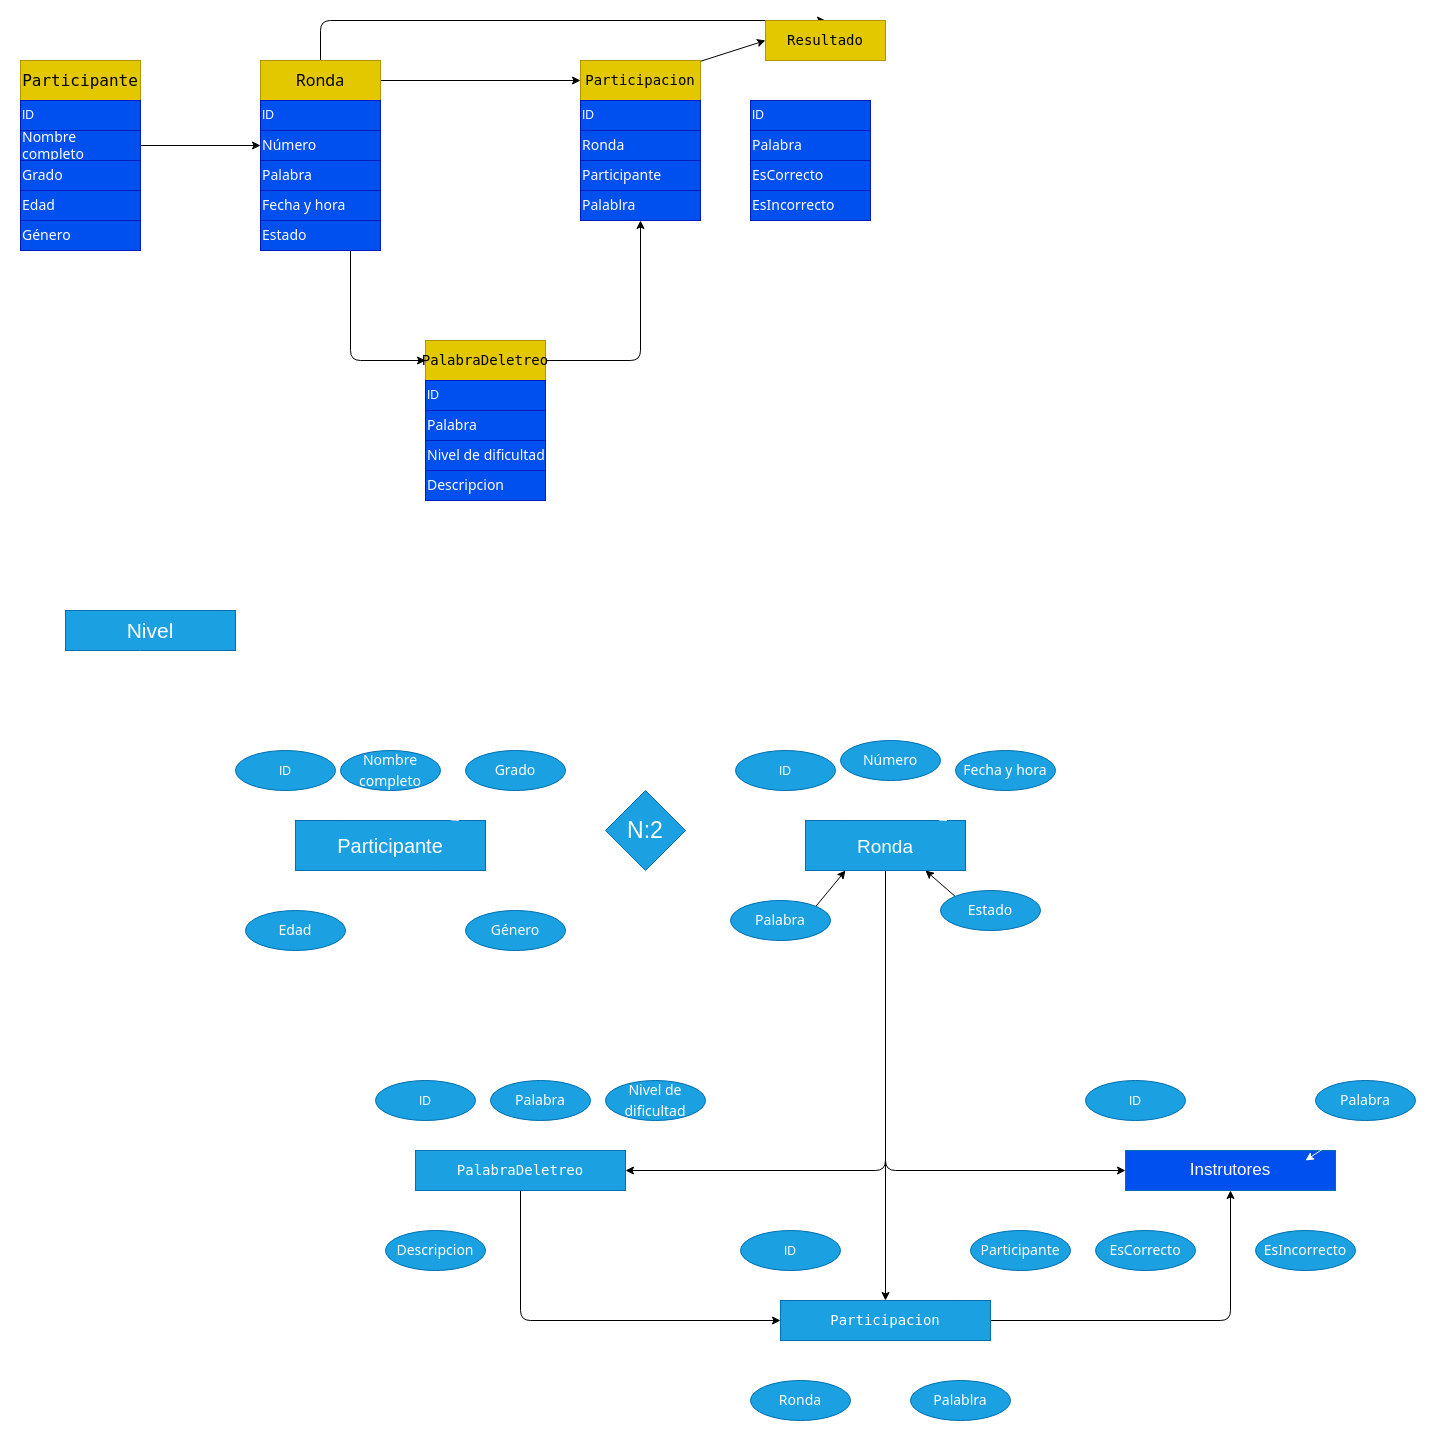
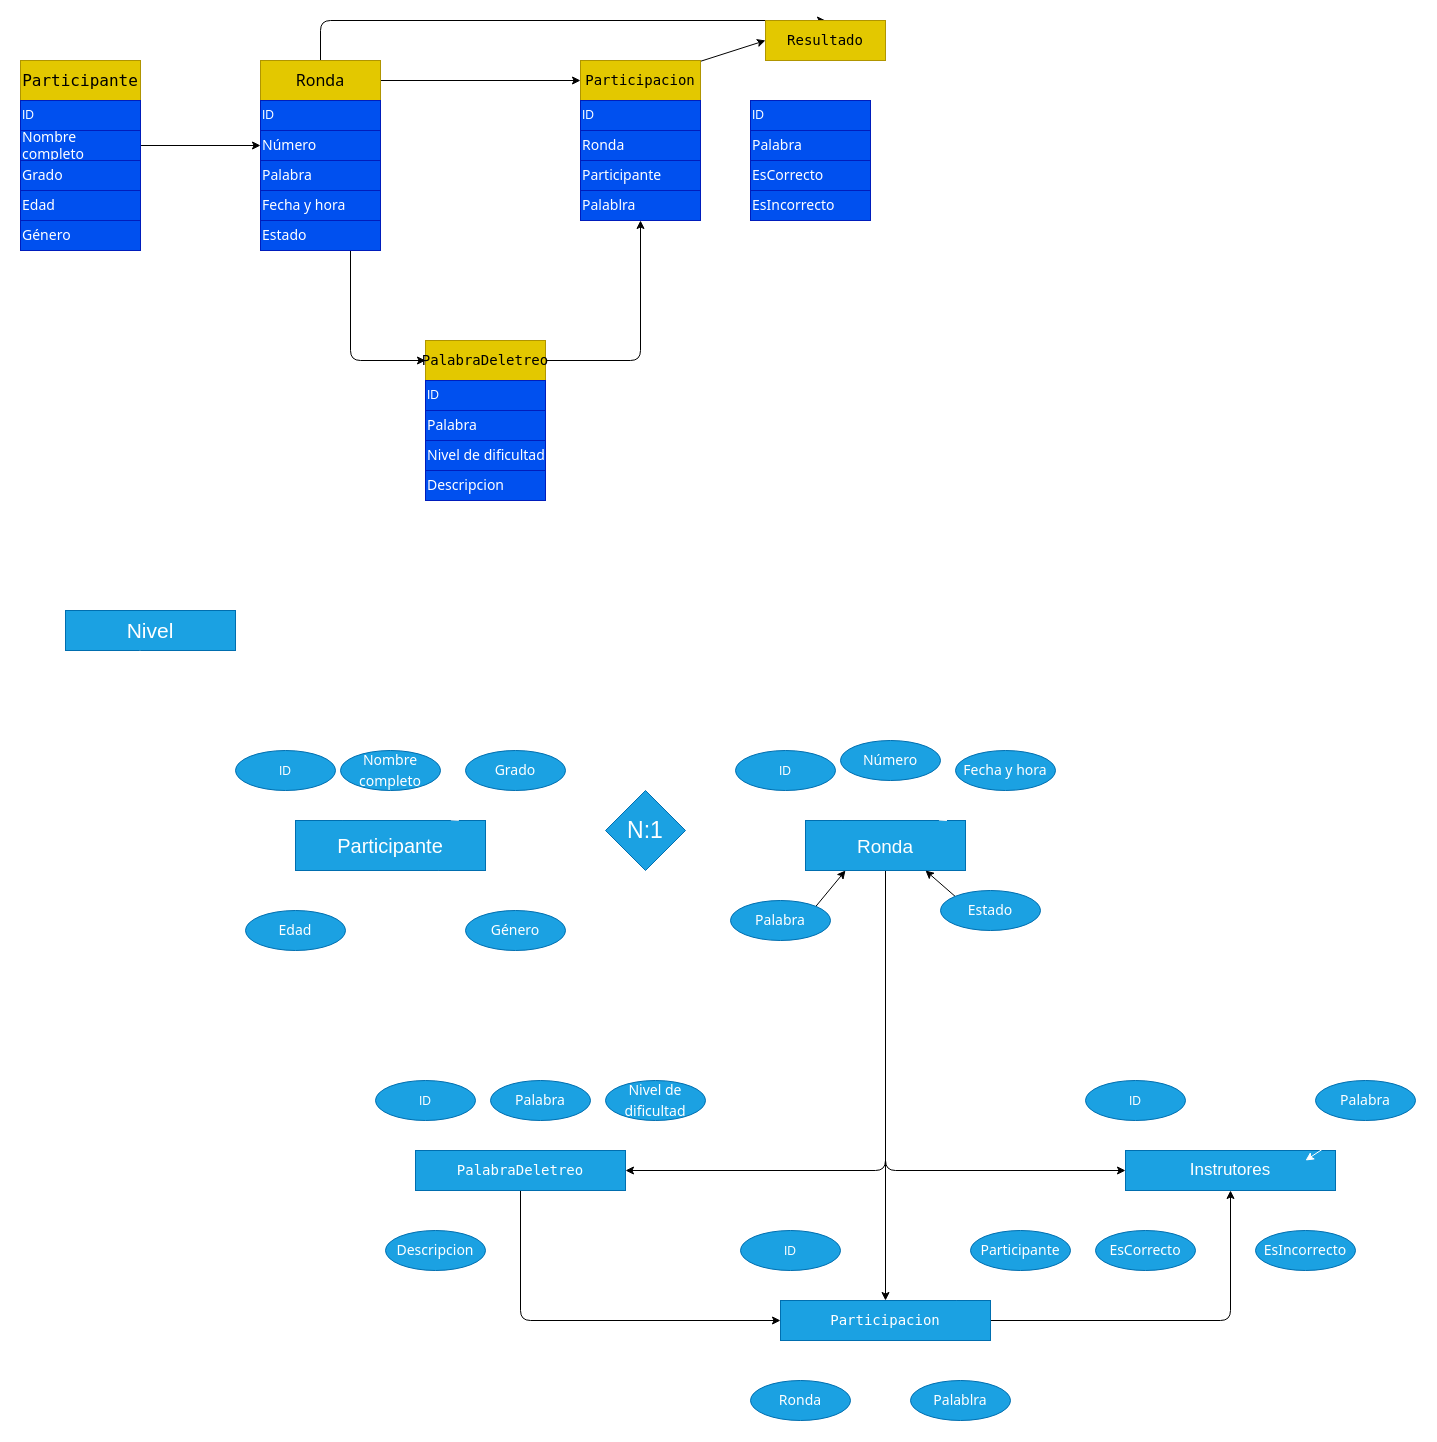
(646, 831) -> (646, 831)
(1231, 1171) -> (1231, 1171)
